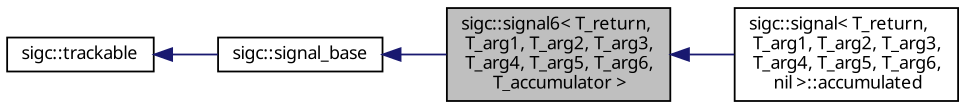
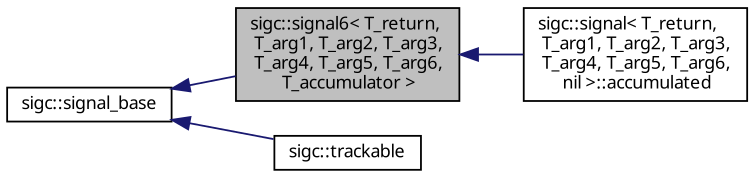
(195, 55) -> (232, 131)
